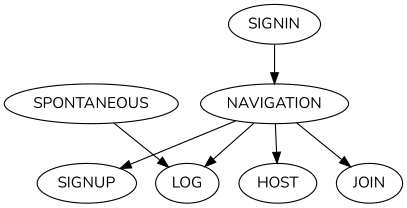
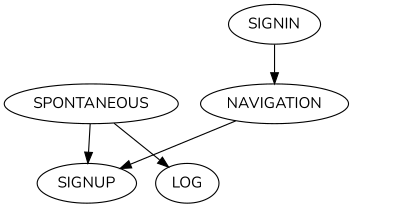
none -> (89, 138)
(234, 141) -> none
(278, 183) -> none
(369, 183) -> none
